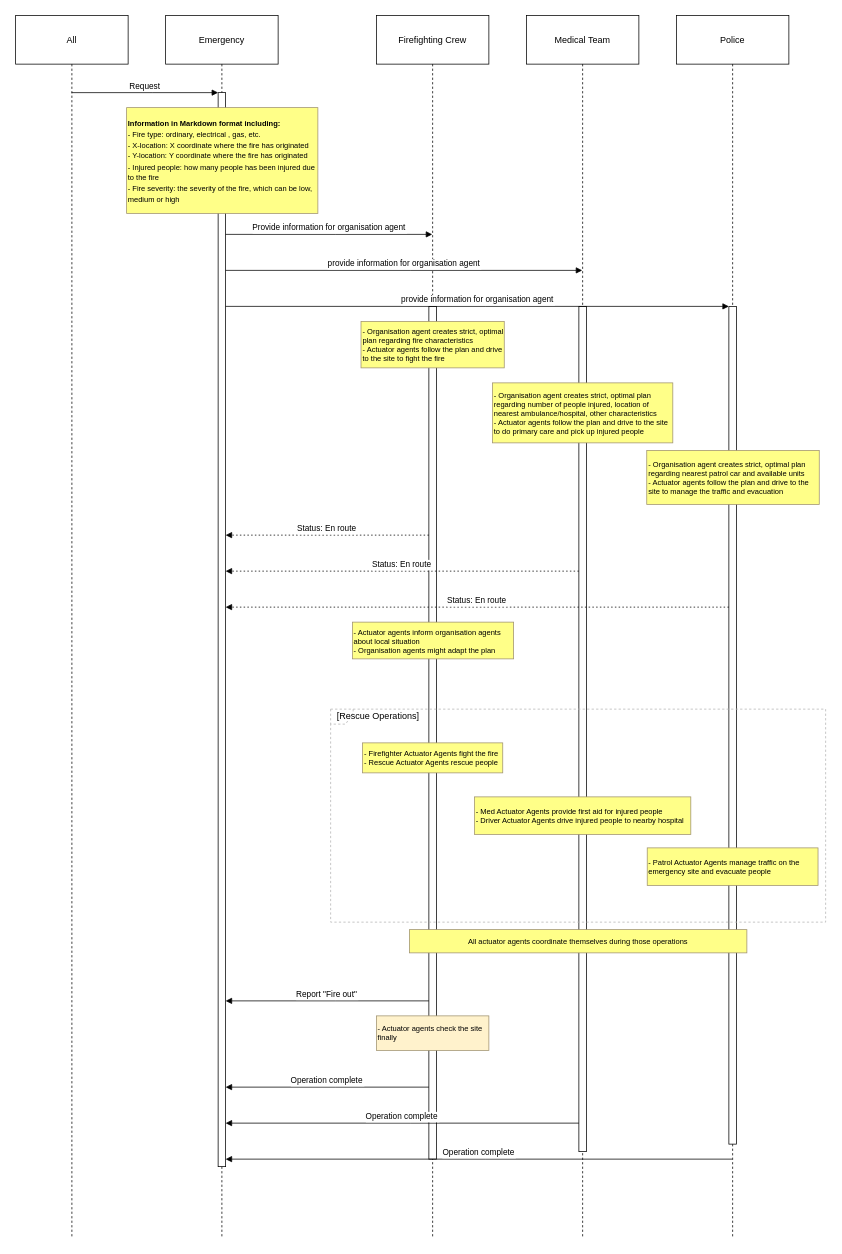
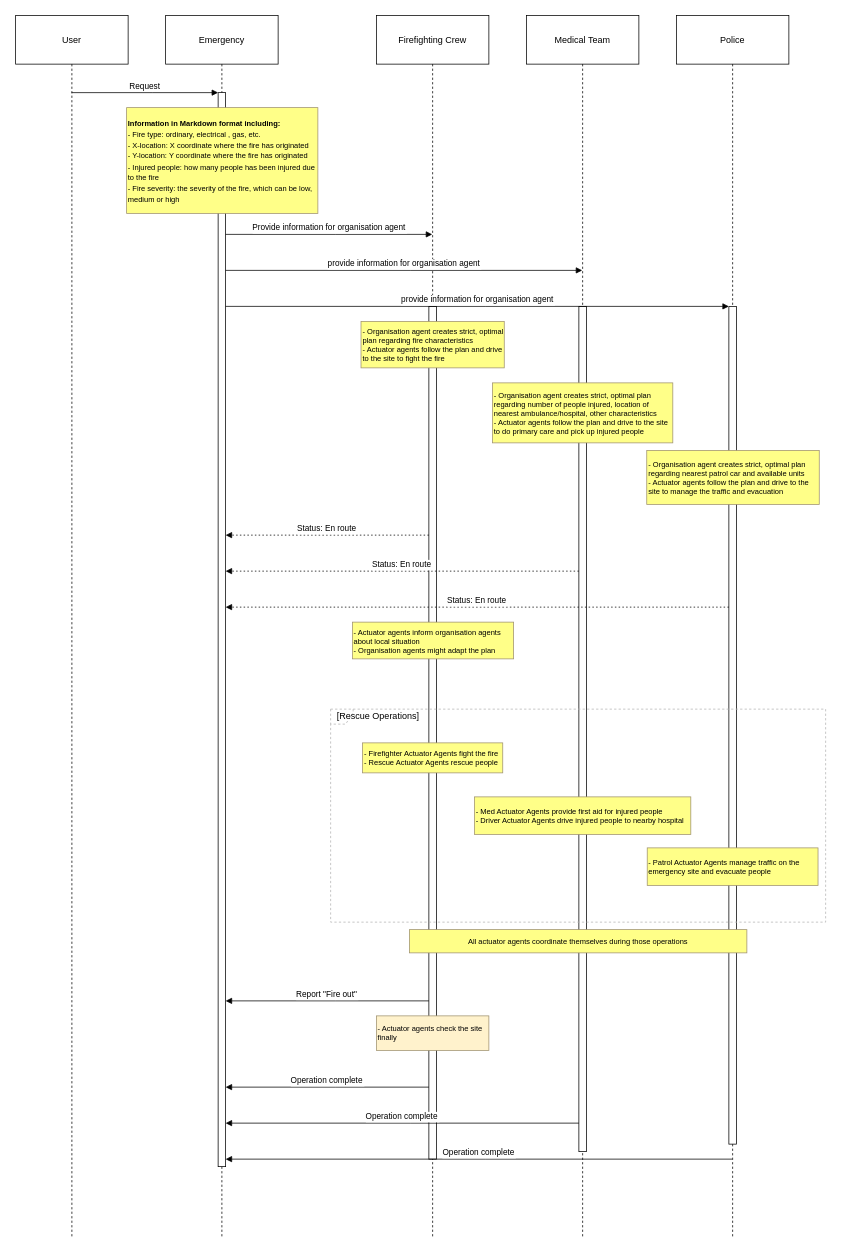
(72, 40) -> (72, 40)
